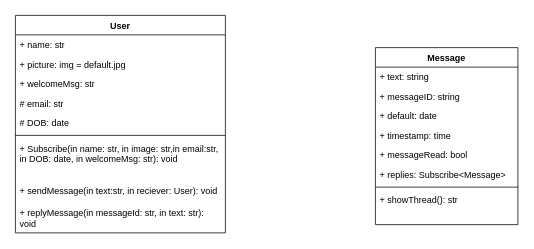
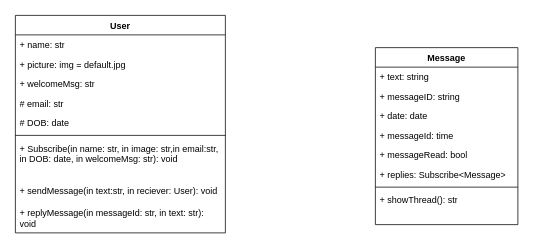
(413, 117) -> (407, 117)
(417, 136) -> (418, 136)
